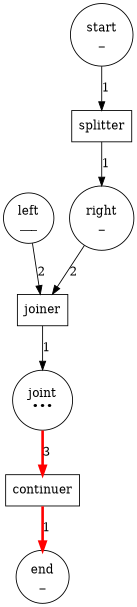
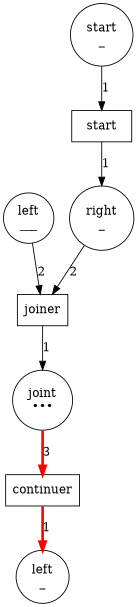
(102, 126) -> (102, 126)
(43, 577) -> (43, 577)
